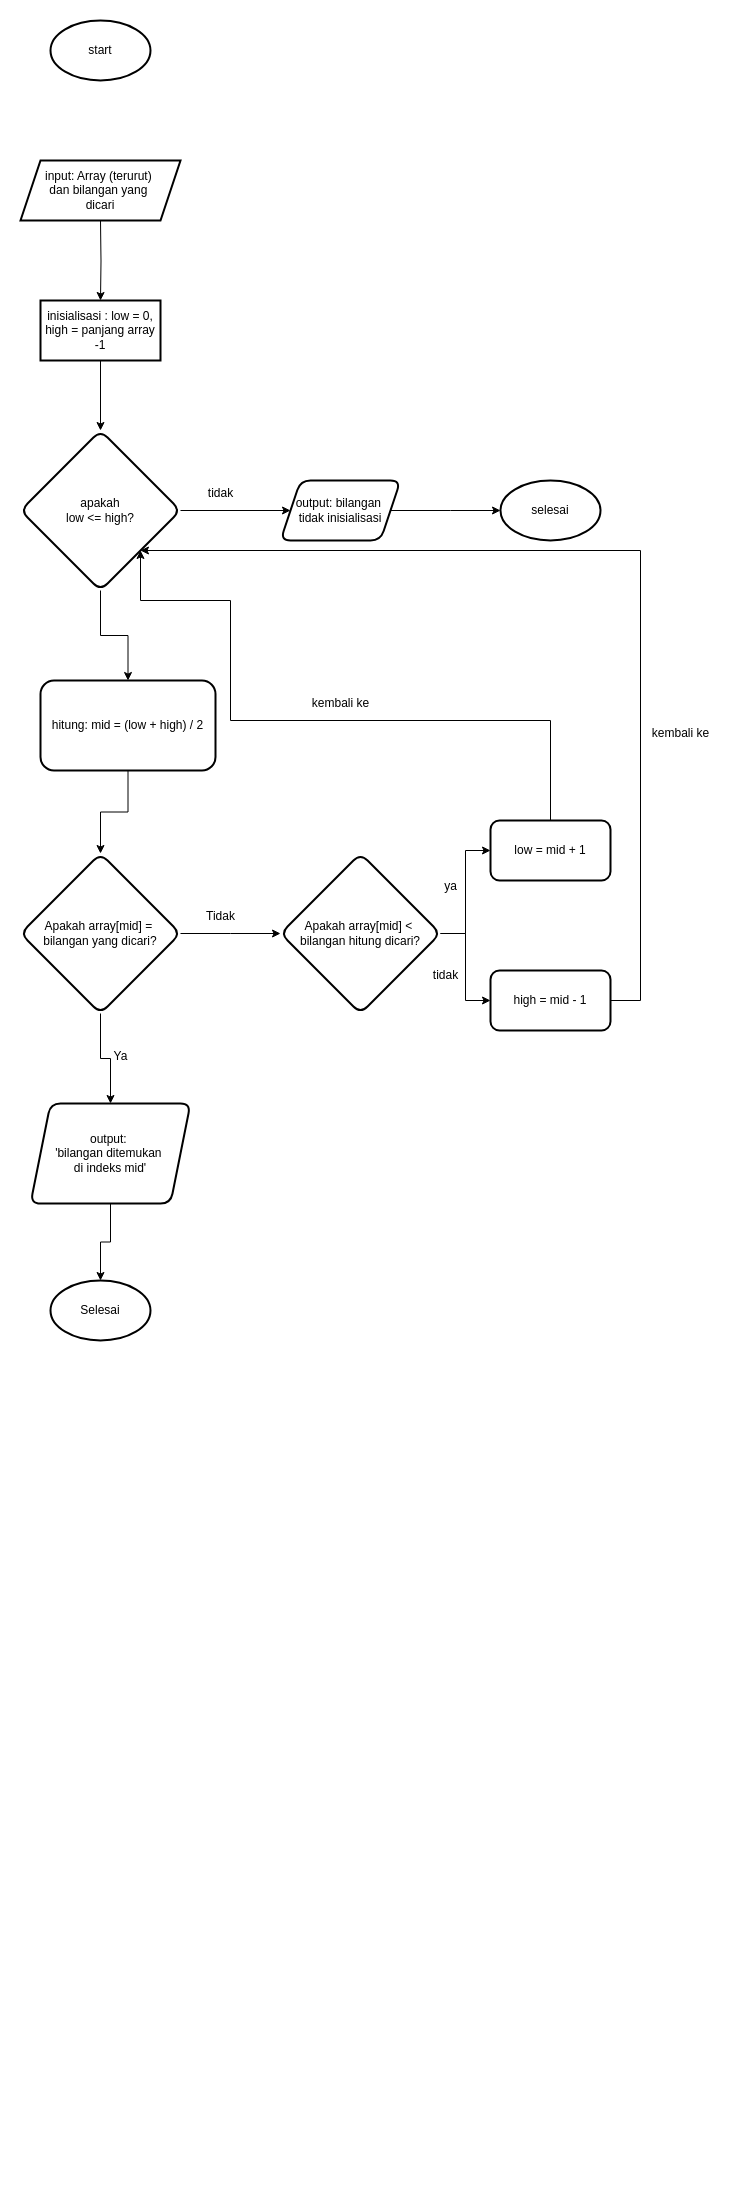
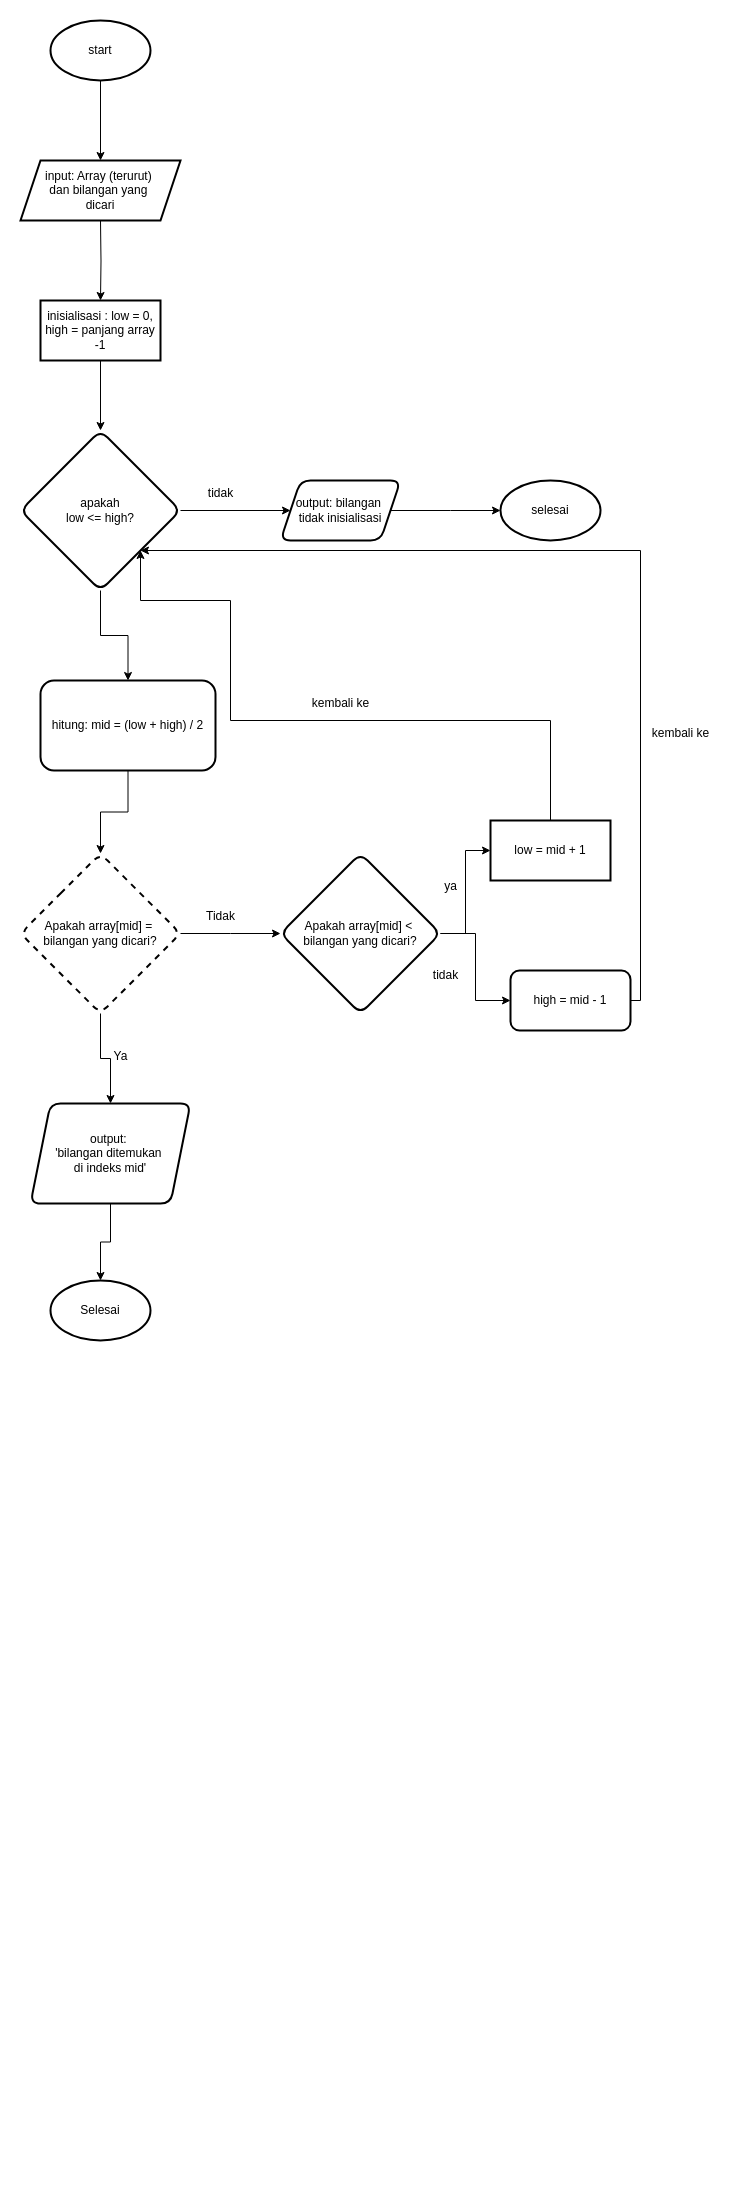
none -> (101, 117)
(551, 851) -> (551, 851)
(101, 934) -> (101, 934)
(361, 934) -> (361, 934)
(551, 1001) -> (571, 1001)
